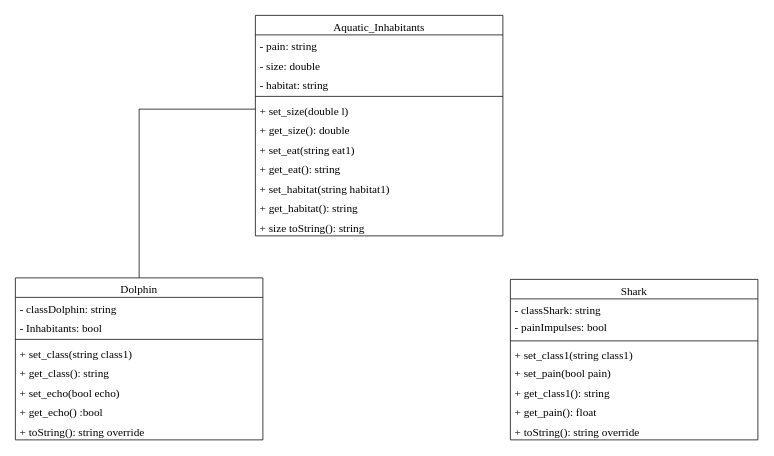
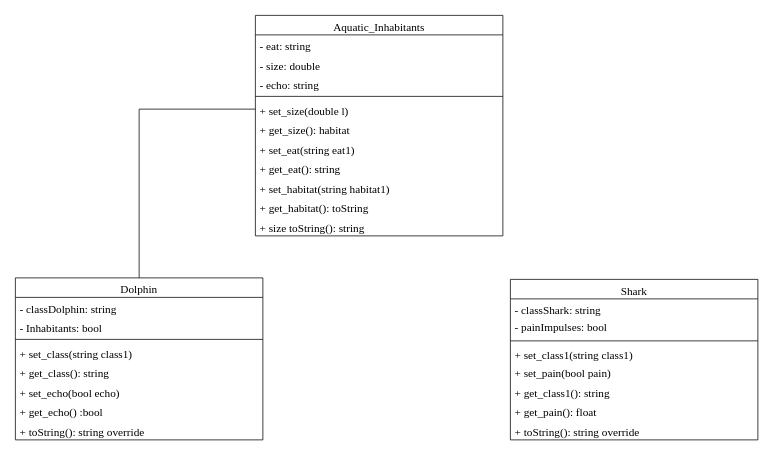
(296, 47) -> (295, 47)
(306, 86) -> (298, 86)
(315, 131) -> (318, 131)
(325, 209) -> (331, 209)
